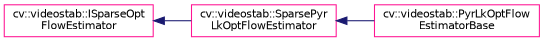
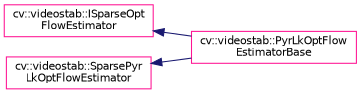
(178, 21) -> (178, 34)
